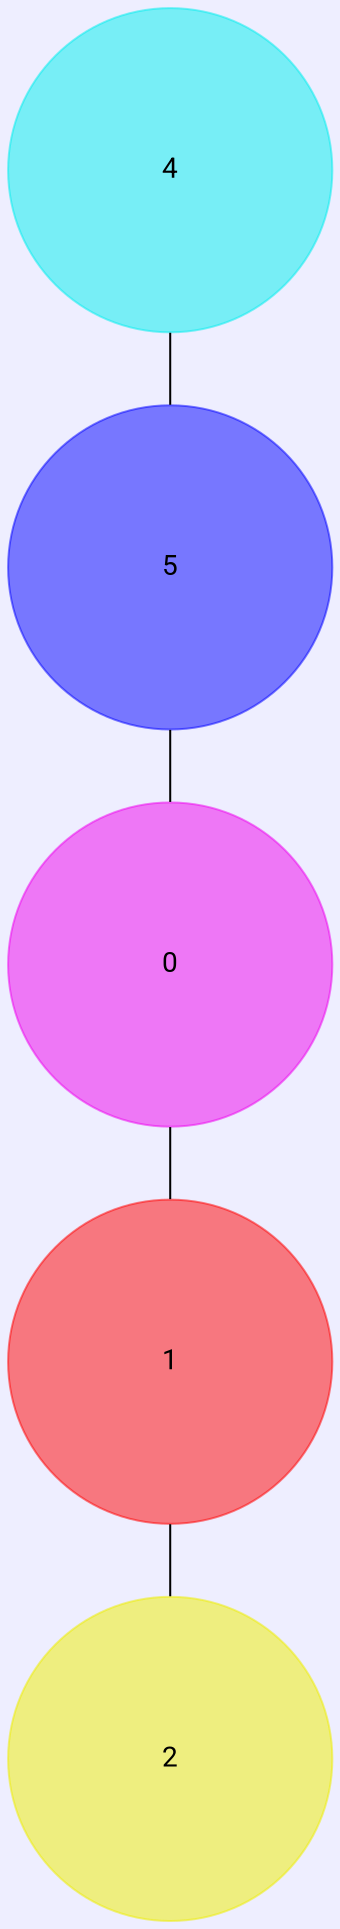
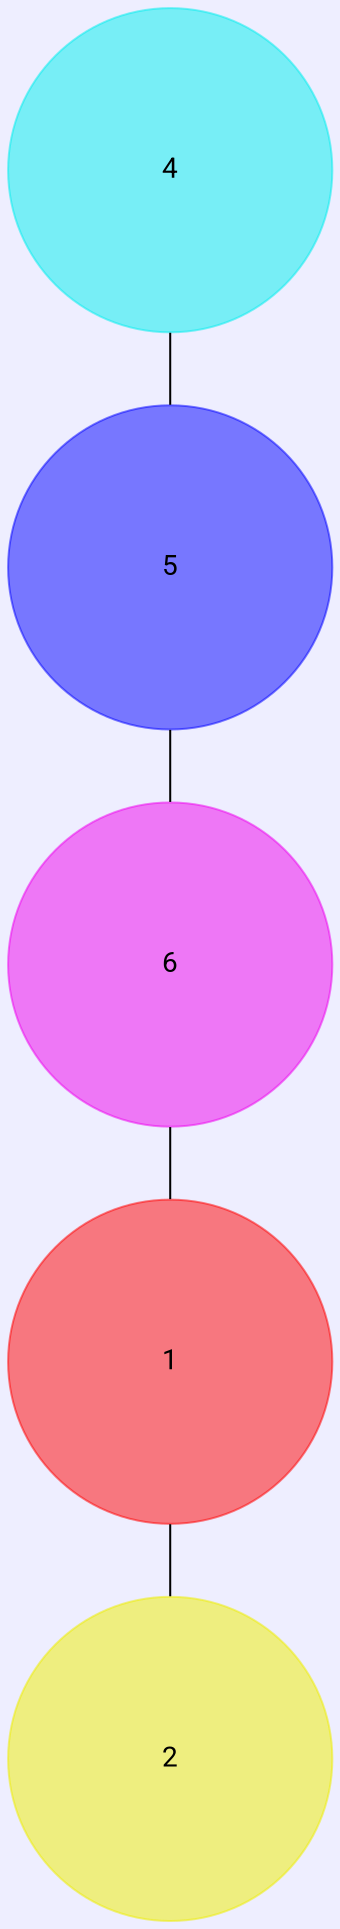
(170, 965) -> (170, 965)
